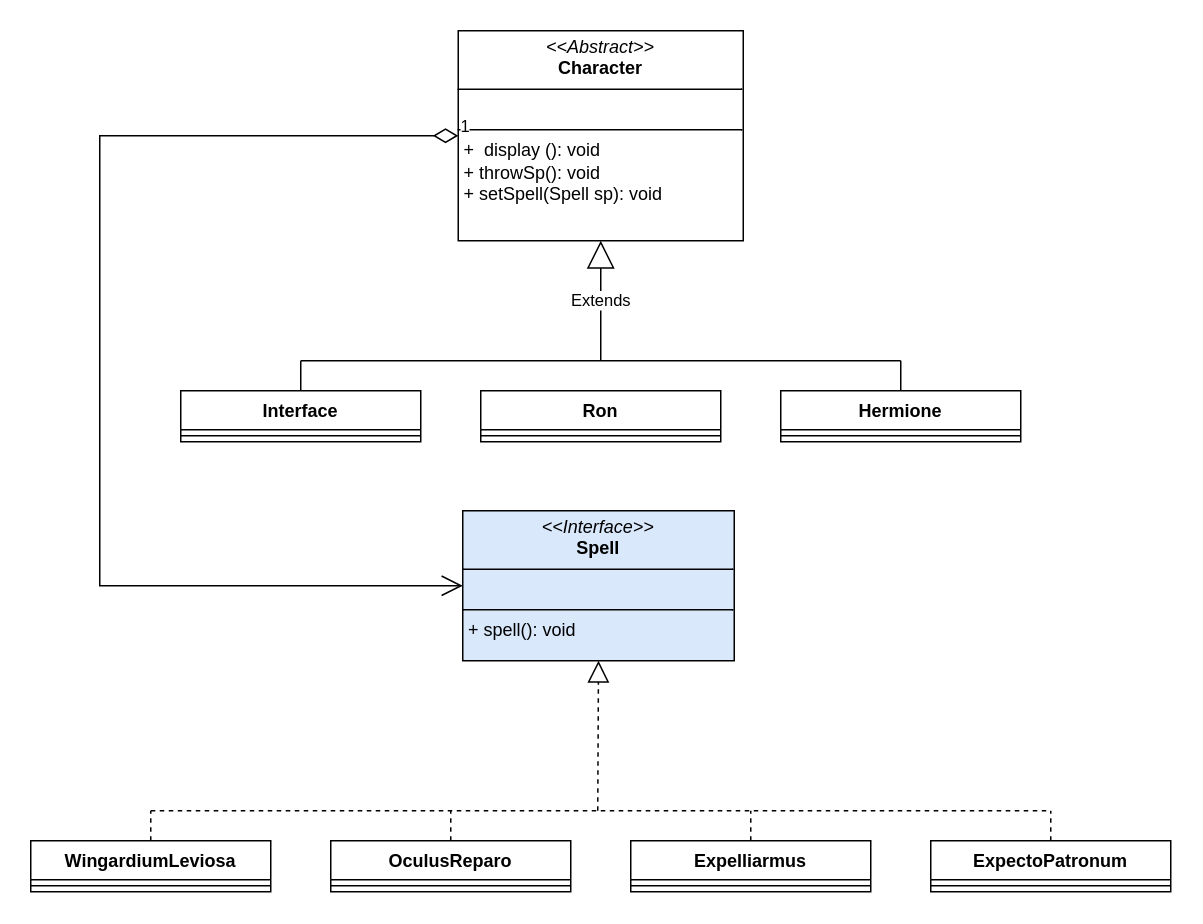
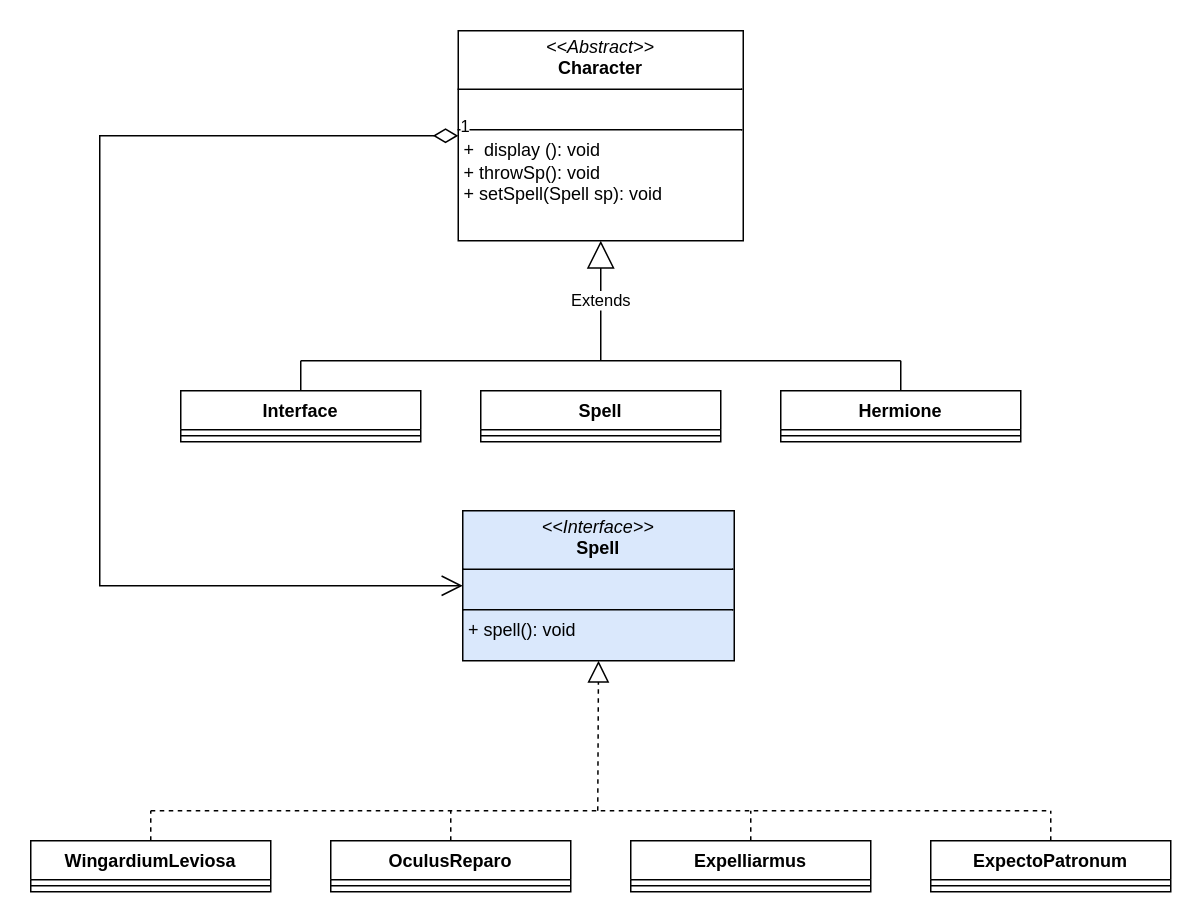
(601, 412) -> (601, 412)
